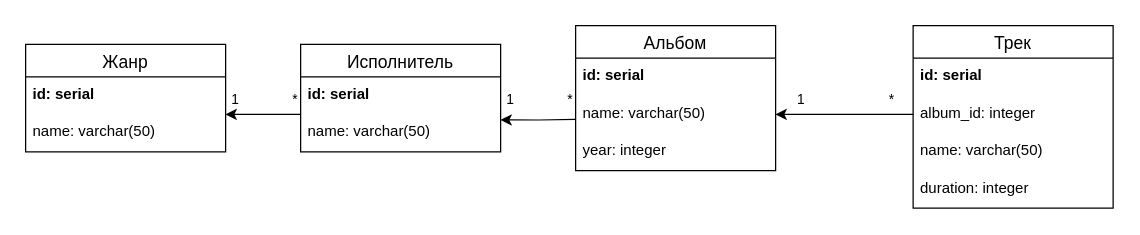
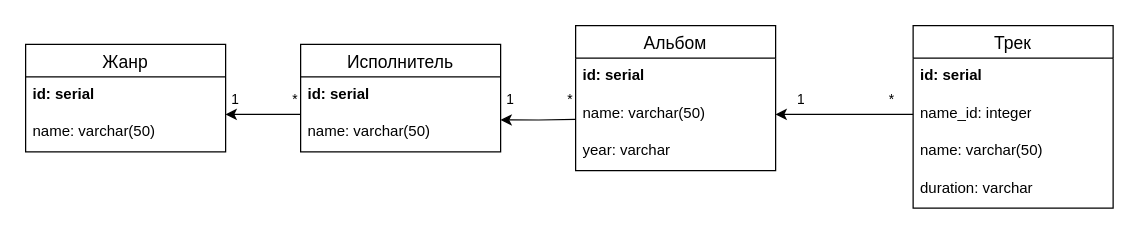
(982, 113) -> (980, 113)
(632, 151) -> (634, 151)
(984, 188) -> (986, 188)
